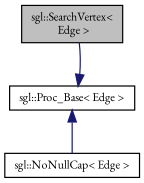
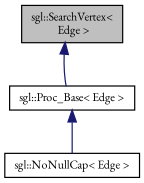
(80, 58) -> (64, 70)
